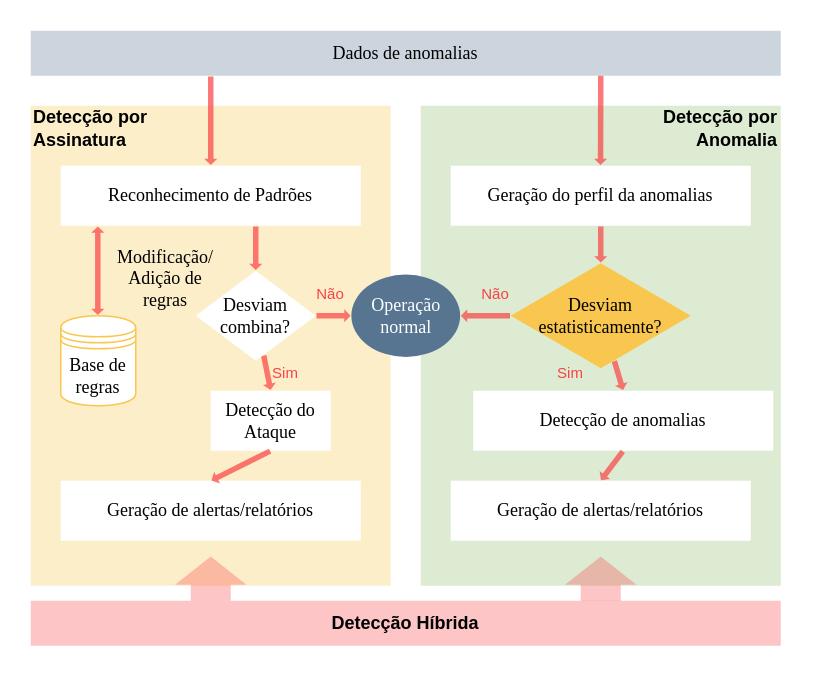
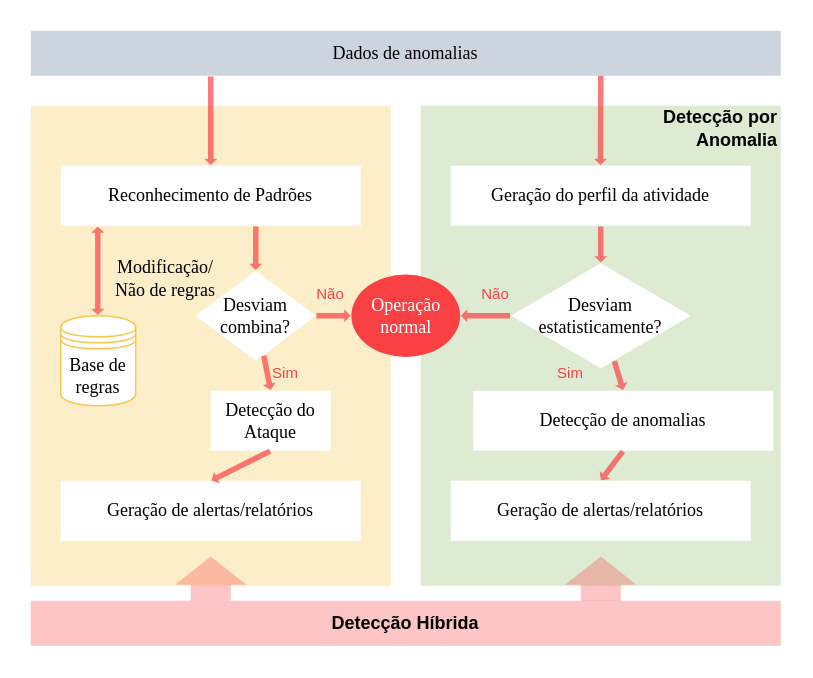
(136, 128) -> none
(601, 196) -> (601, 196)
(166, 278) -> (166, 278)
(406, 316) -> (406, 316)
(601, 316) -> (601, 316)
